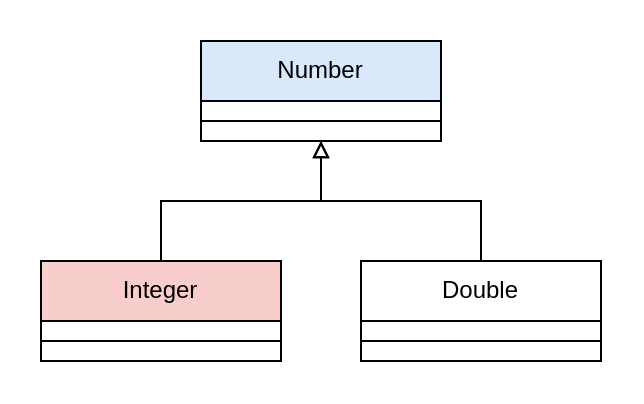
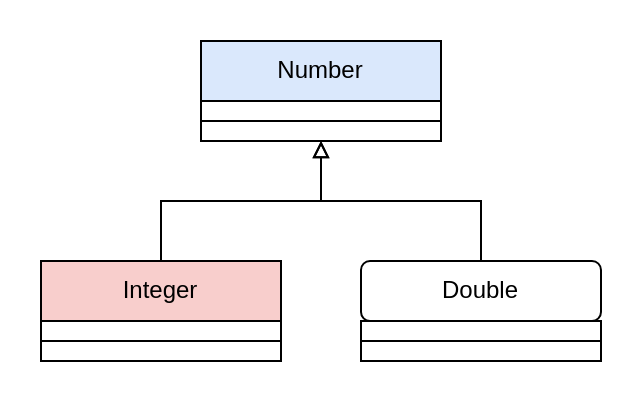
(481, 291) -> (481, 291)
